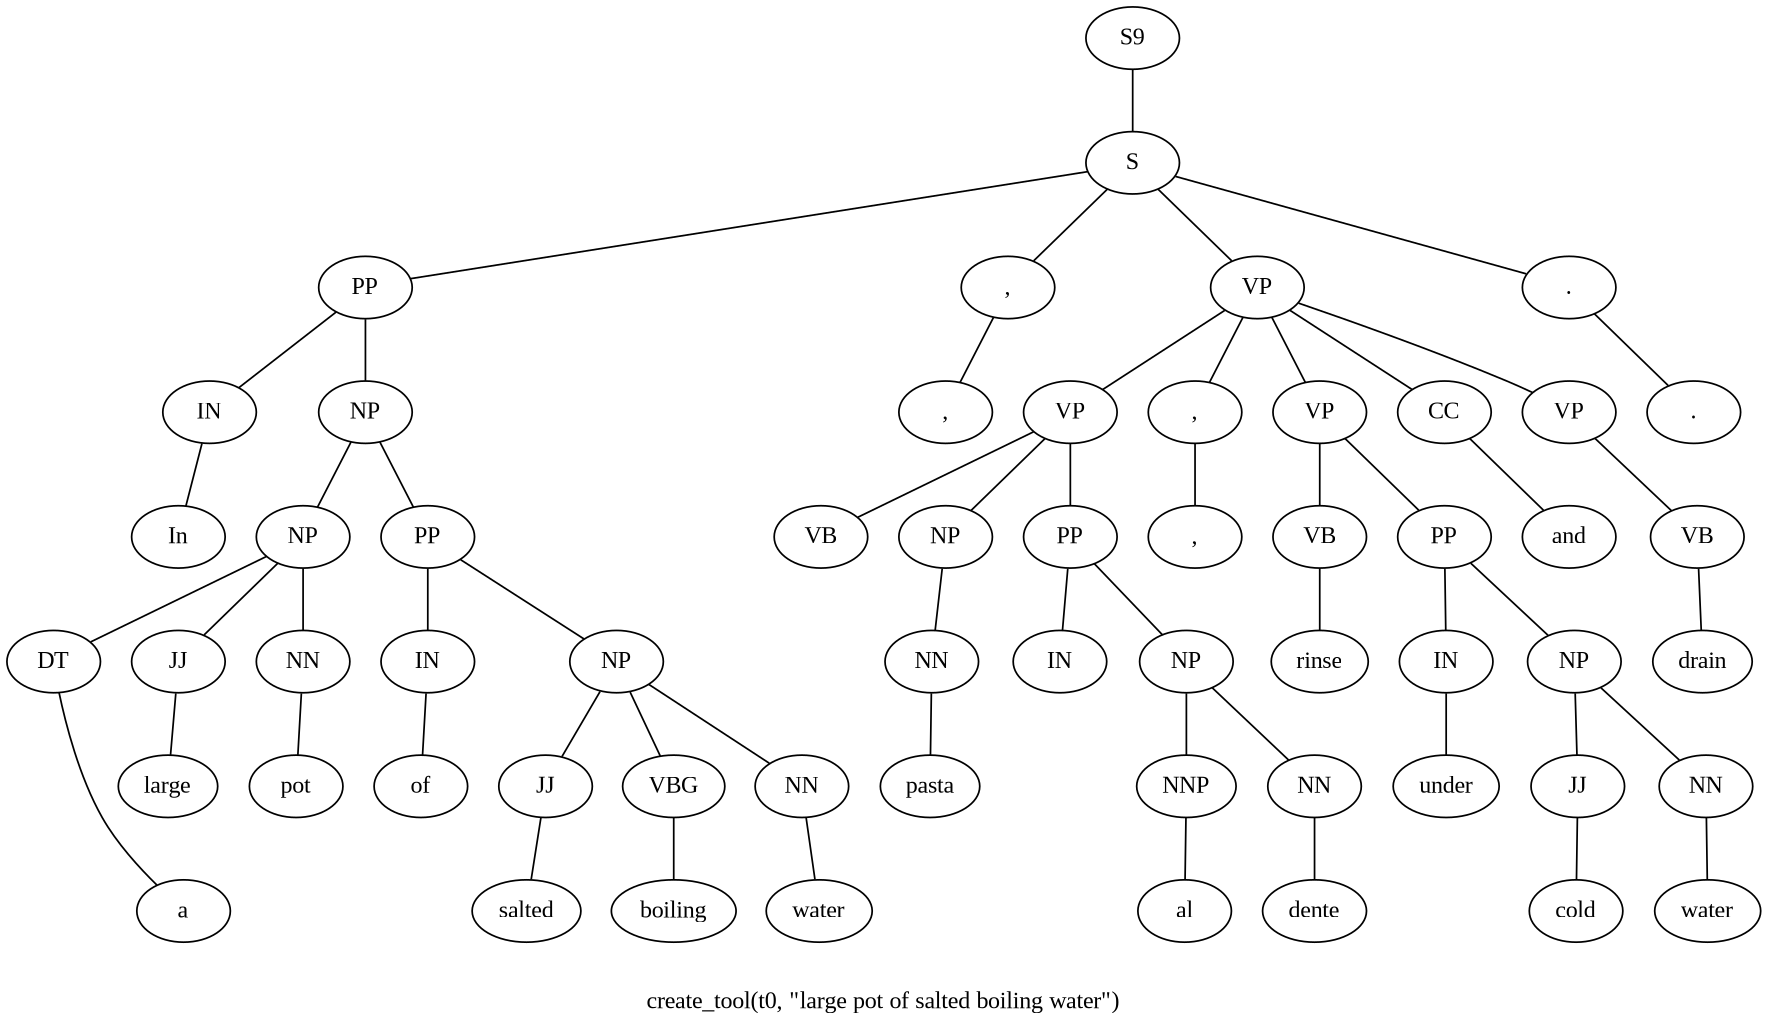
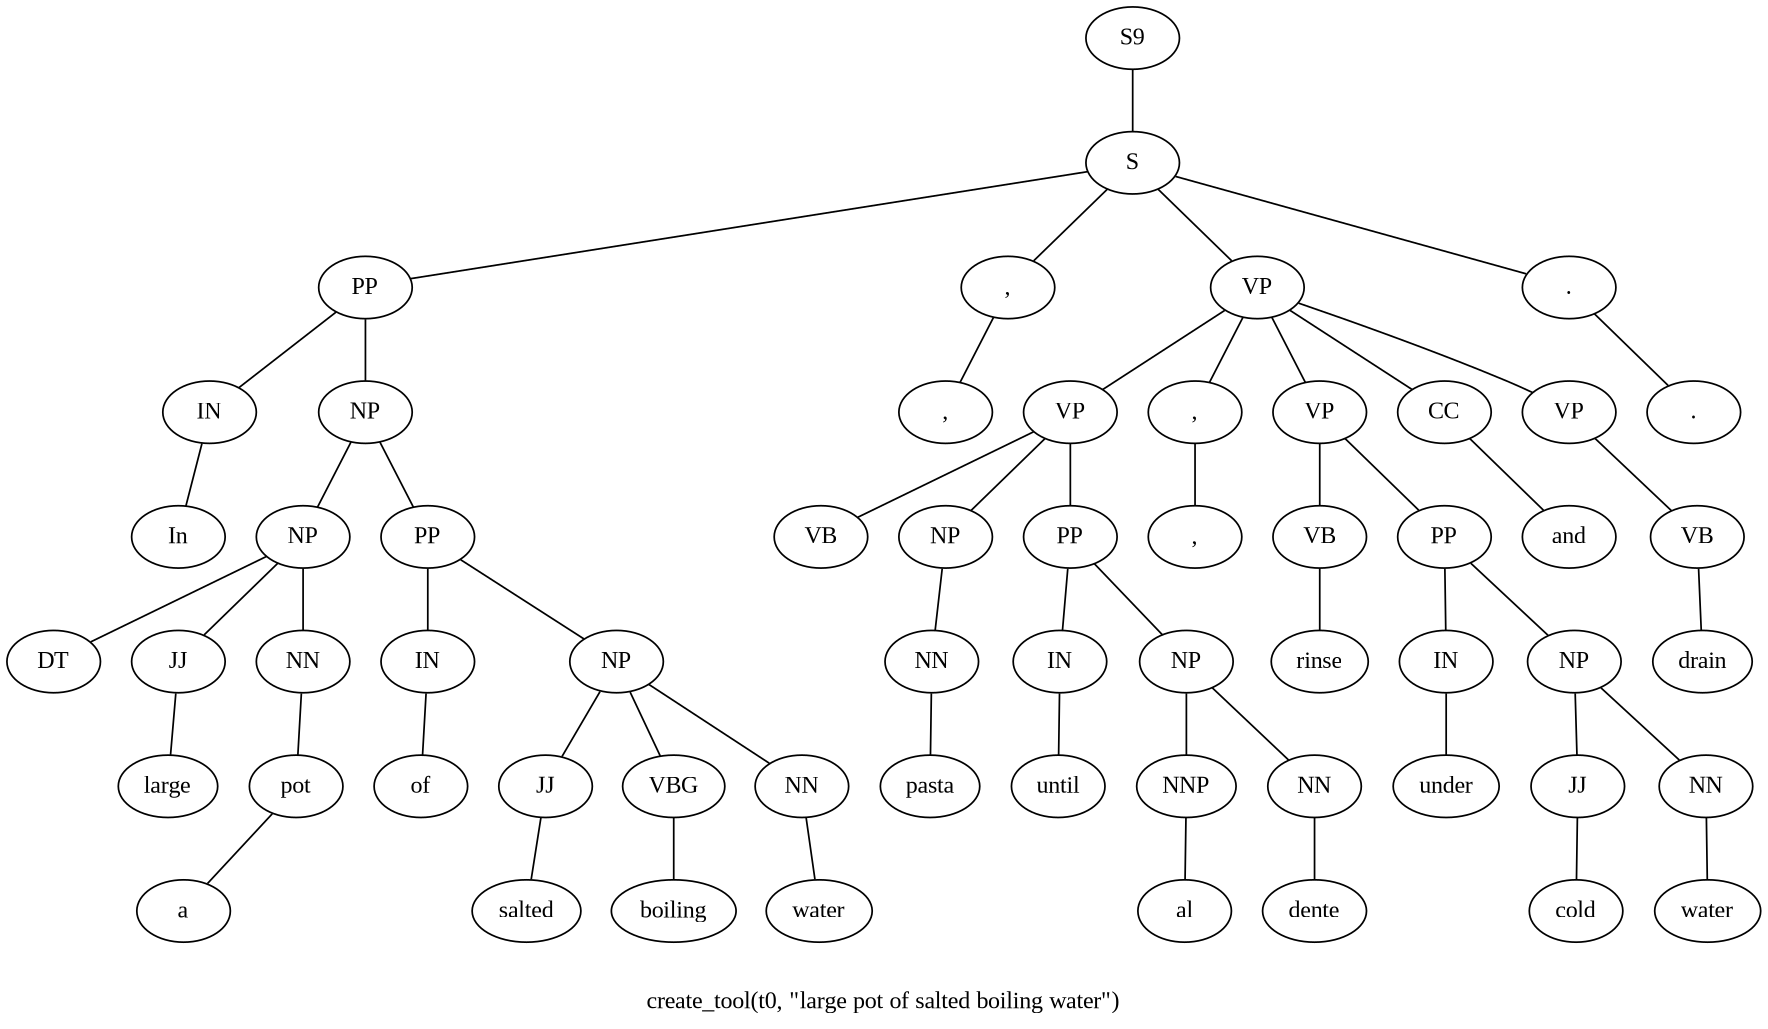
none -> (1058, 786)
(92, 797) -> (240, 849)
